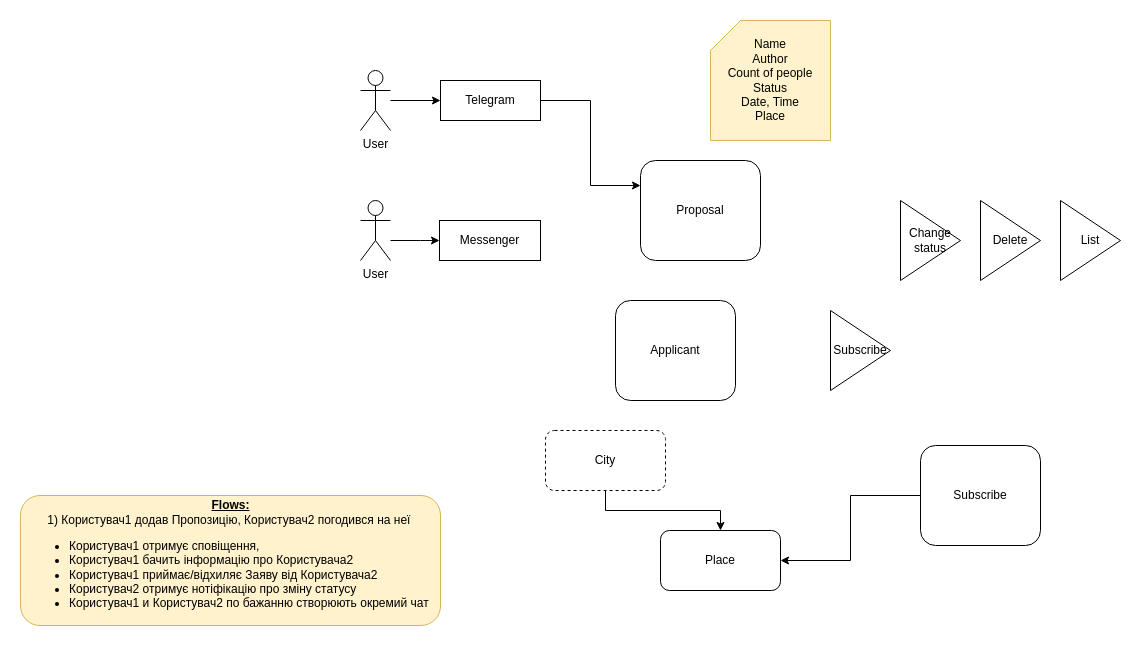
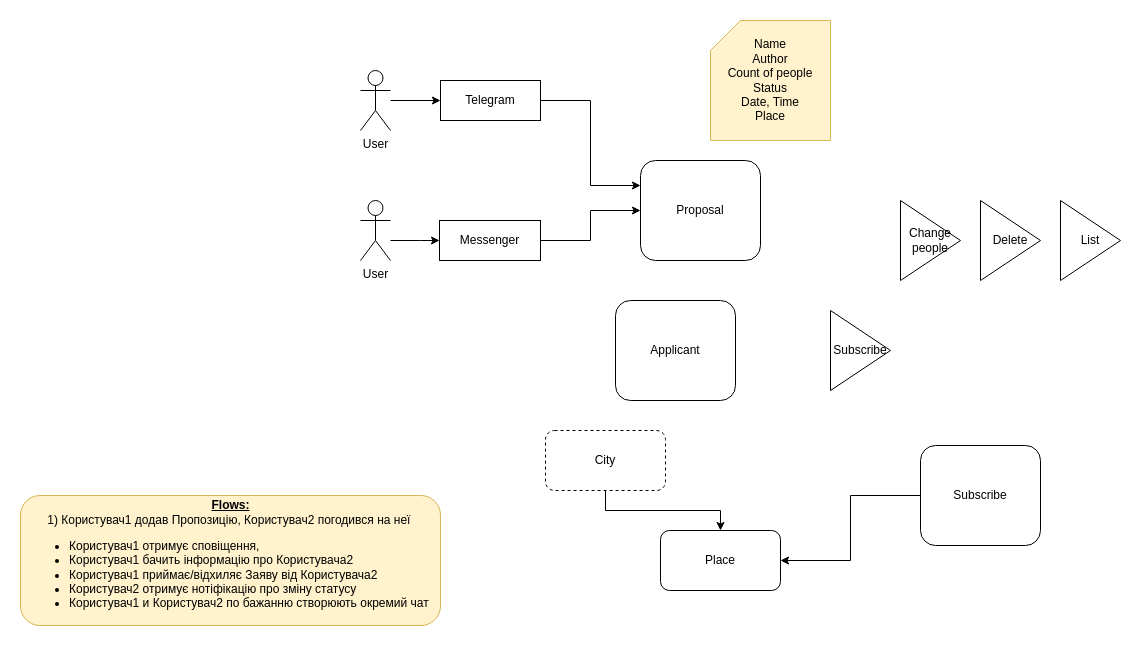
none -> (591, 230)
(931, 241) -> (931, 241)
